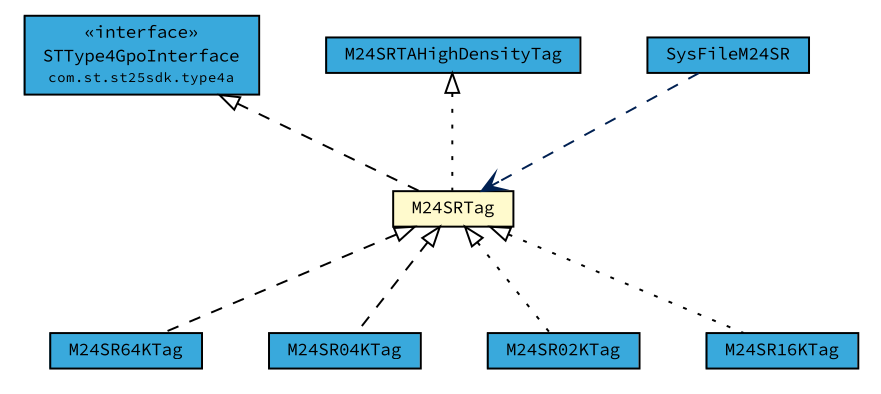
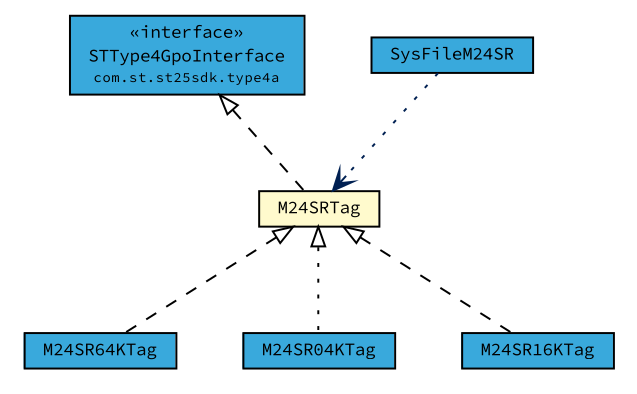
(452, 55) -> none
(599, 127) -> (392, 125)
(626, 284) -> (436, 285)
(392, 287) -> (318, 290)
(563, 351) -> none
